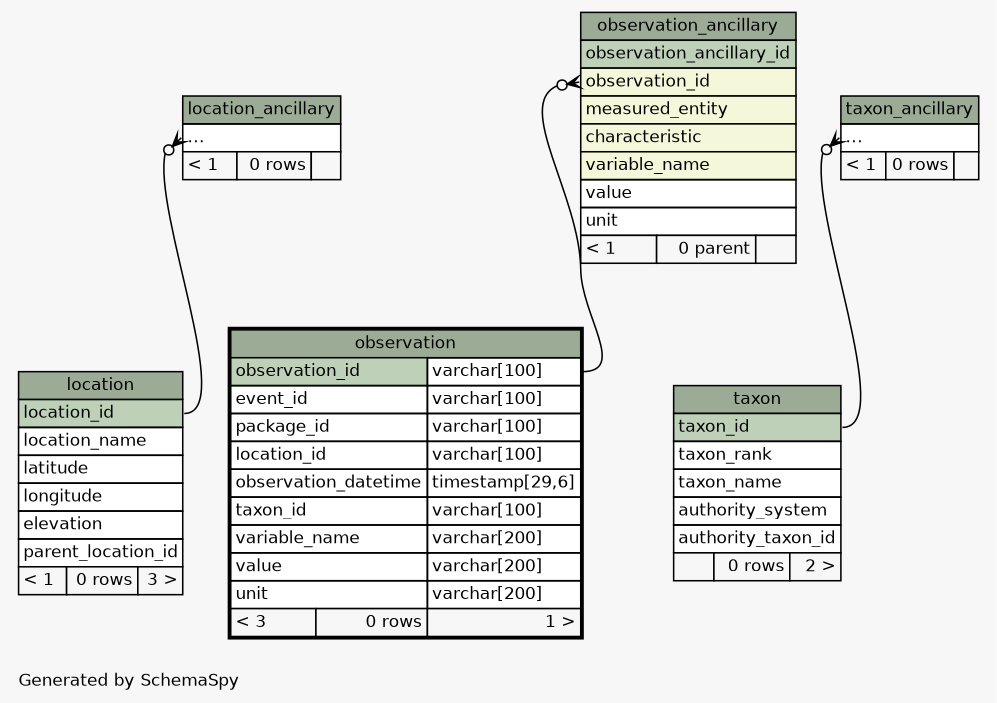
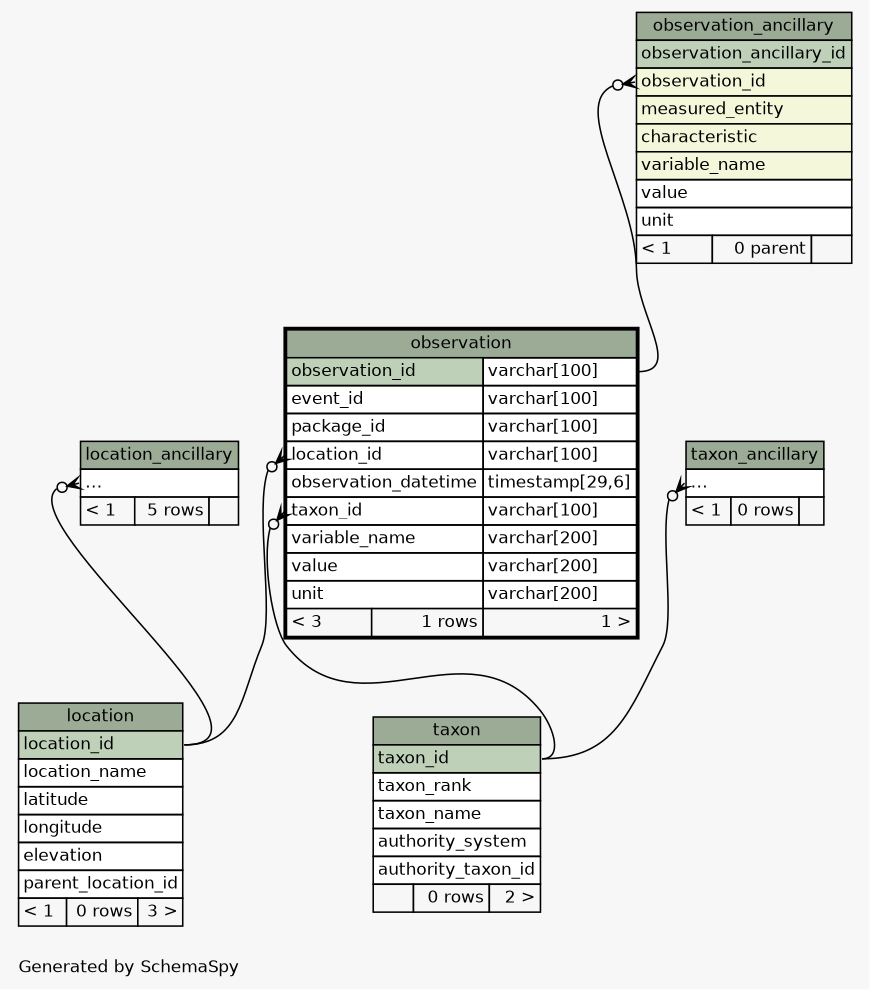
(278, 165) -> (176, 510)
(394, 622) -> (450, 622)
none -> (265, 626)
none -> (383, 682)
